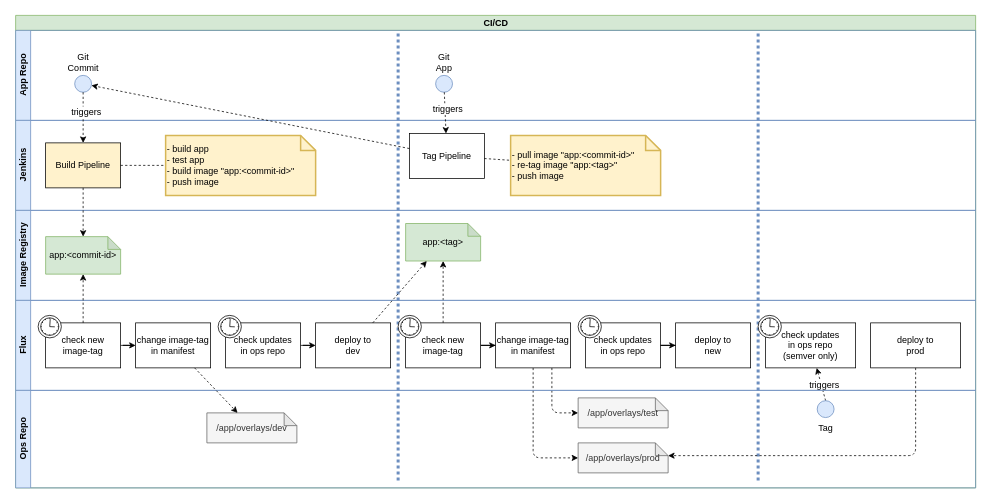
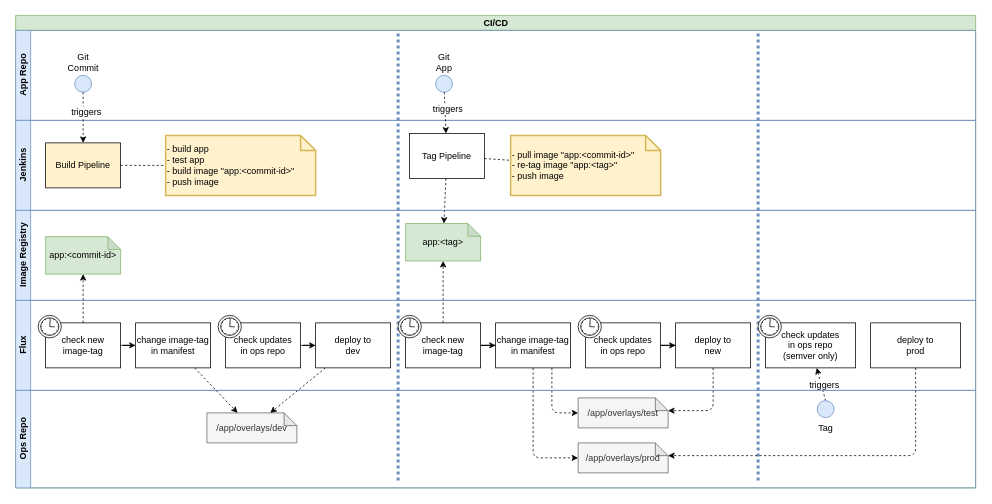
(129, 93) -> (444, 212)
(83, 230) -> none
(411, 279) -> (296, 392)
none -> (693, 411)
